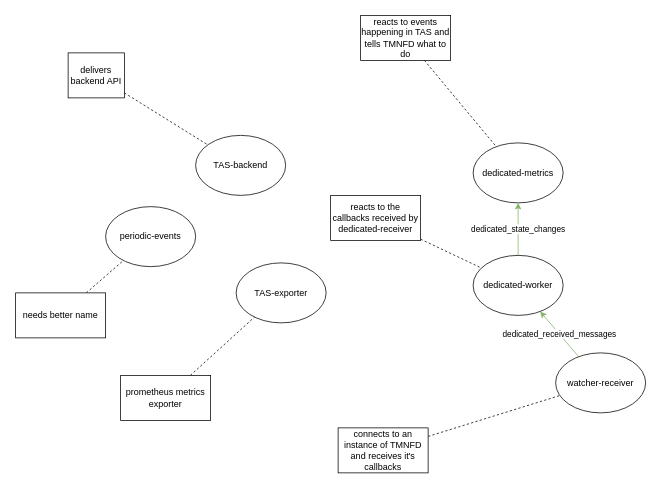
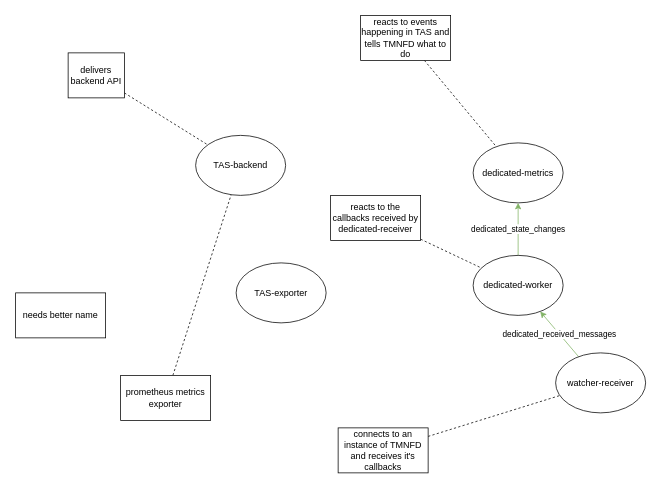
(150, 237) -> none
(104, 277) -> none
(221, 347) -> (202, 286)
